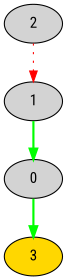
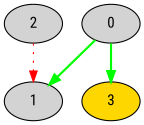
(33, 135) -> (76, 59)
